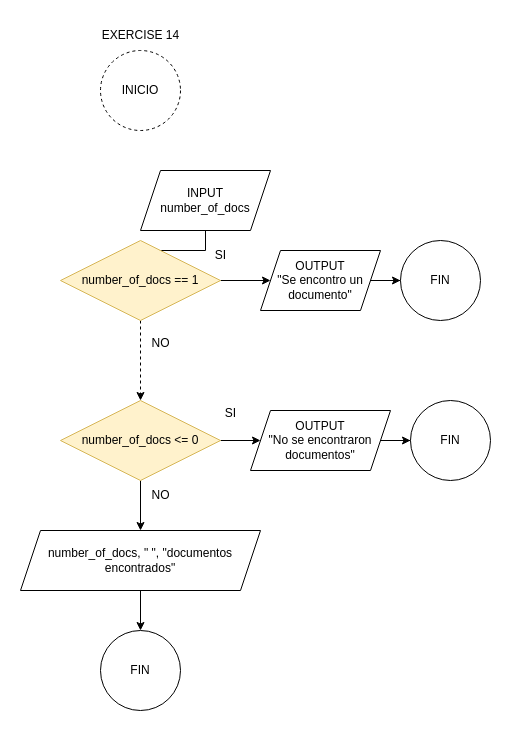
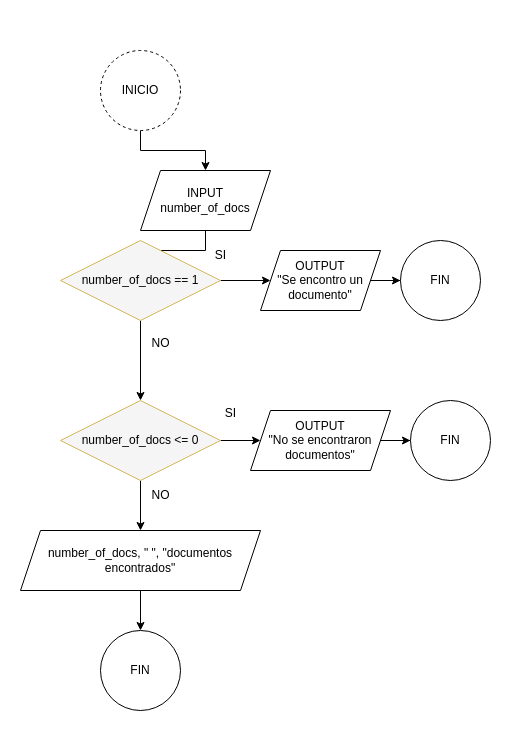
(141, 36) -> none
none -> (170, 151)
(141, 281) -> (141, 281)
(141, 358) -> (141, 358)
(141, 441) -> (141, 441)
